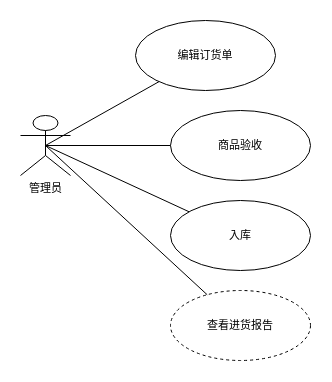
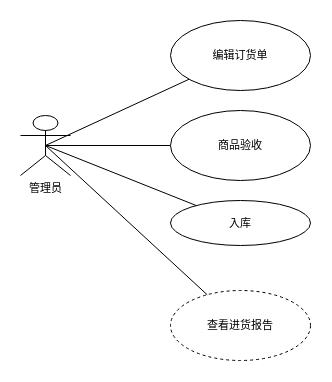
(206, 56) -> (241, 56)
(241, 236) -> (241, 223)
